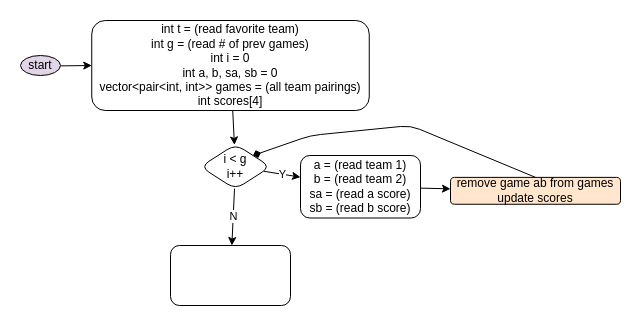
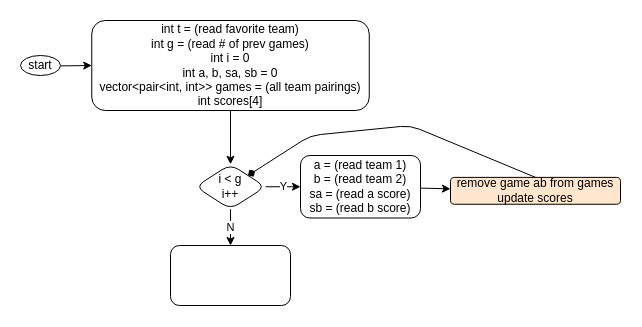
(41, 66) -> (41, 66)
(236, 167) -> (231, 187)
